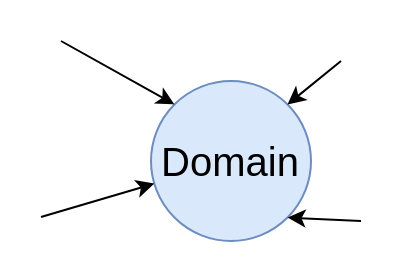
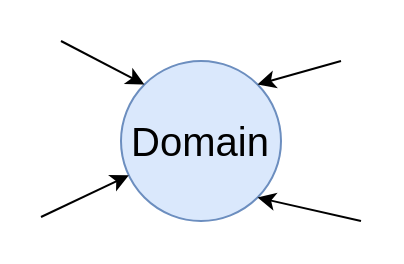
(231, 161) -> (201, 141)
